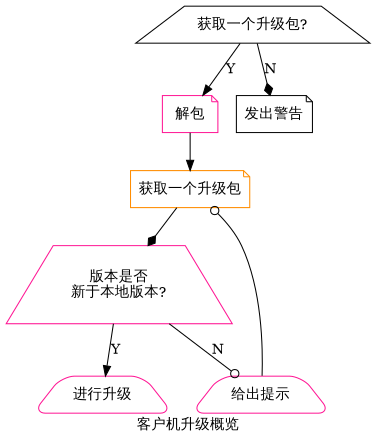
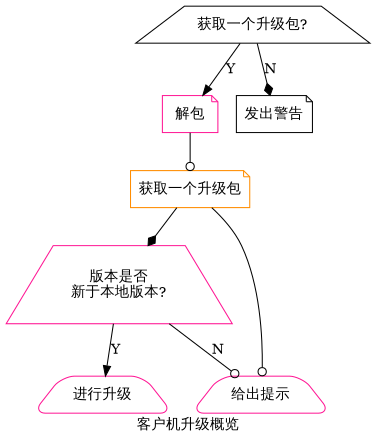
(190, 147) -> (190, 148)
(255, 290) -> (254, 282)
